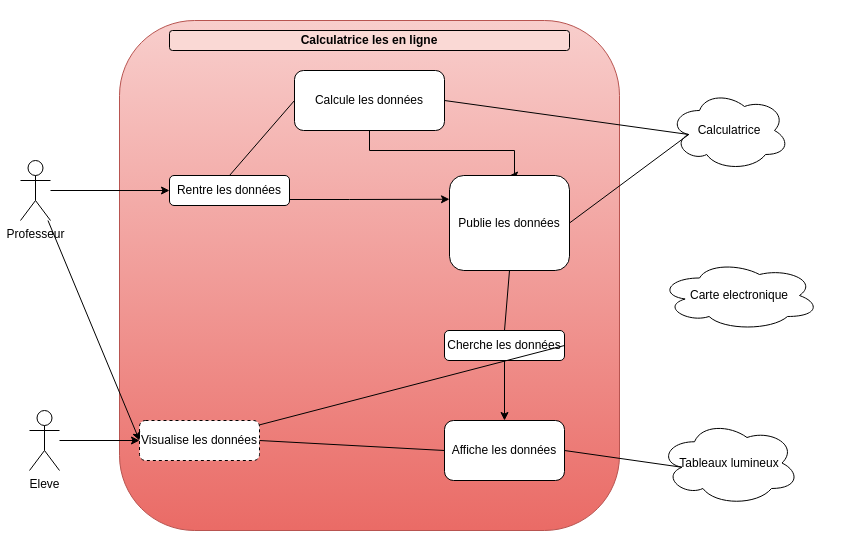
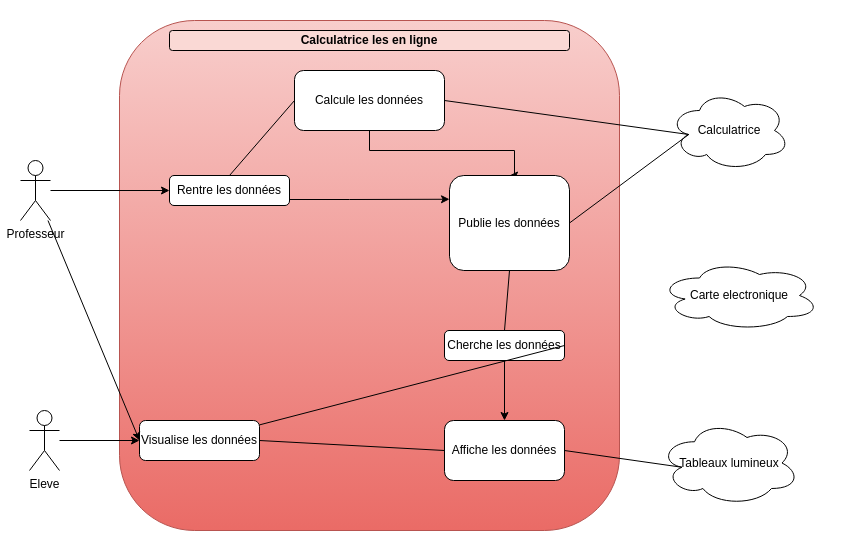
(200, 441) -> (200, 441)
